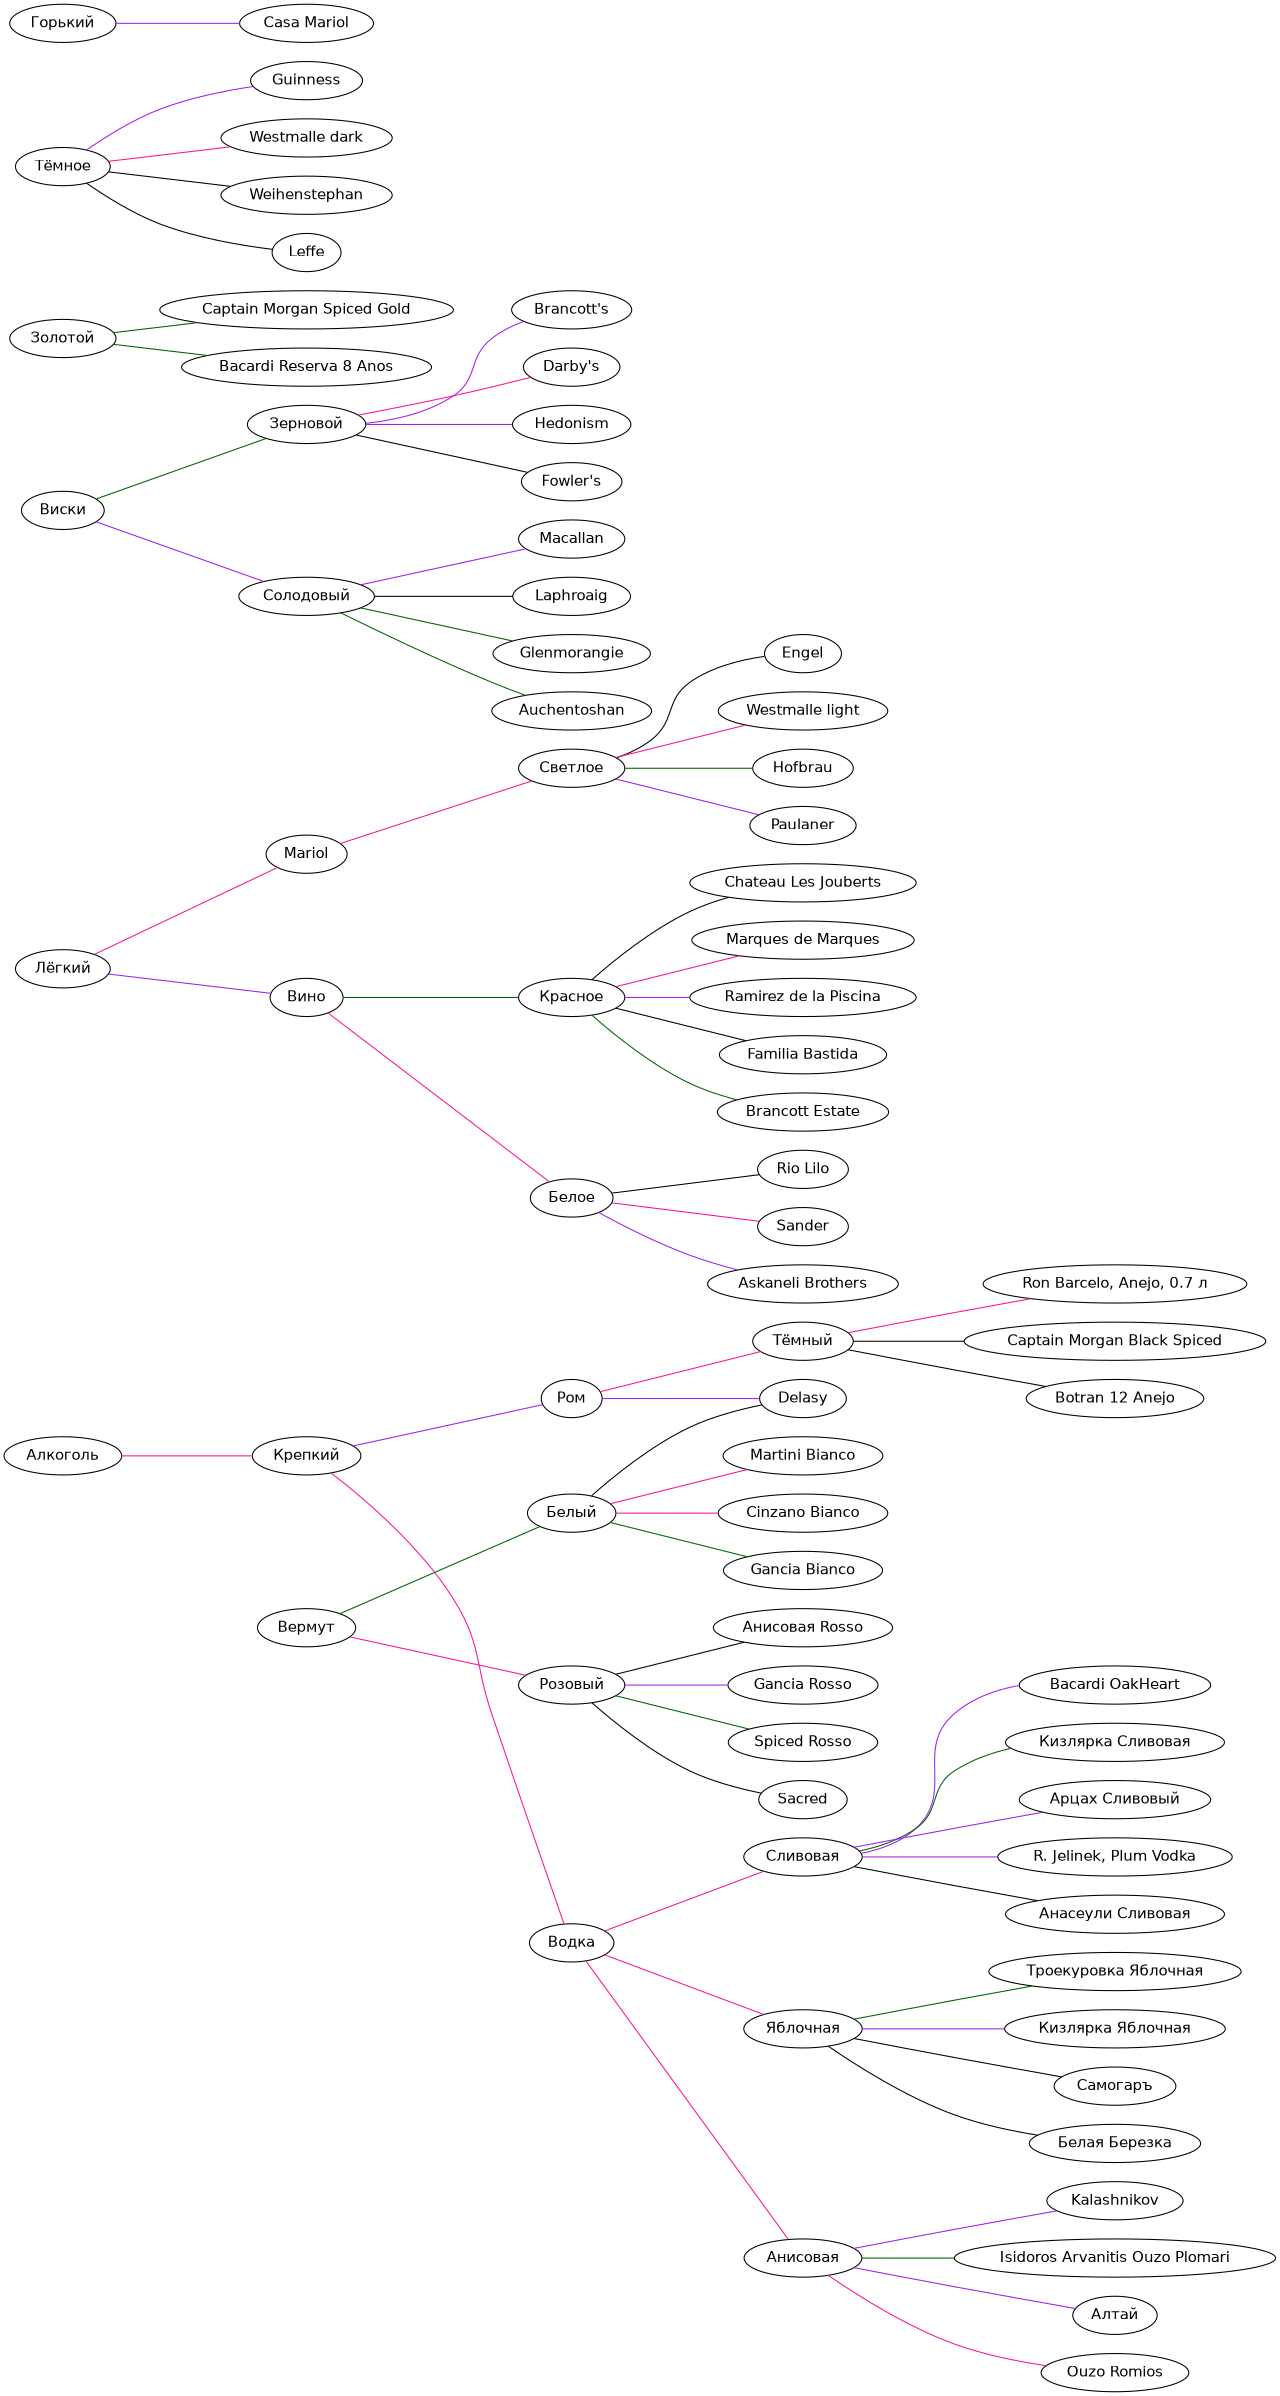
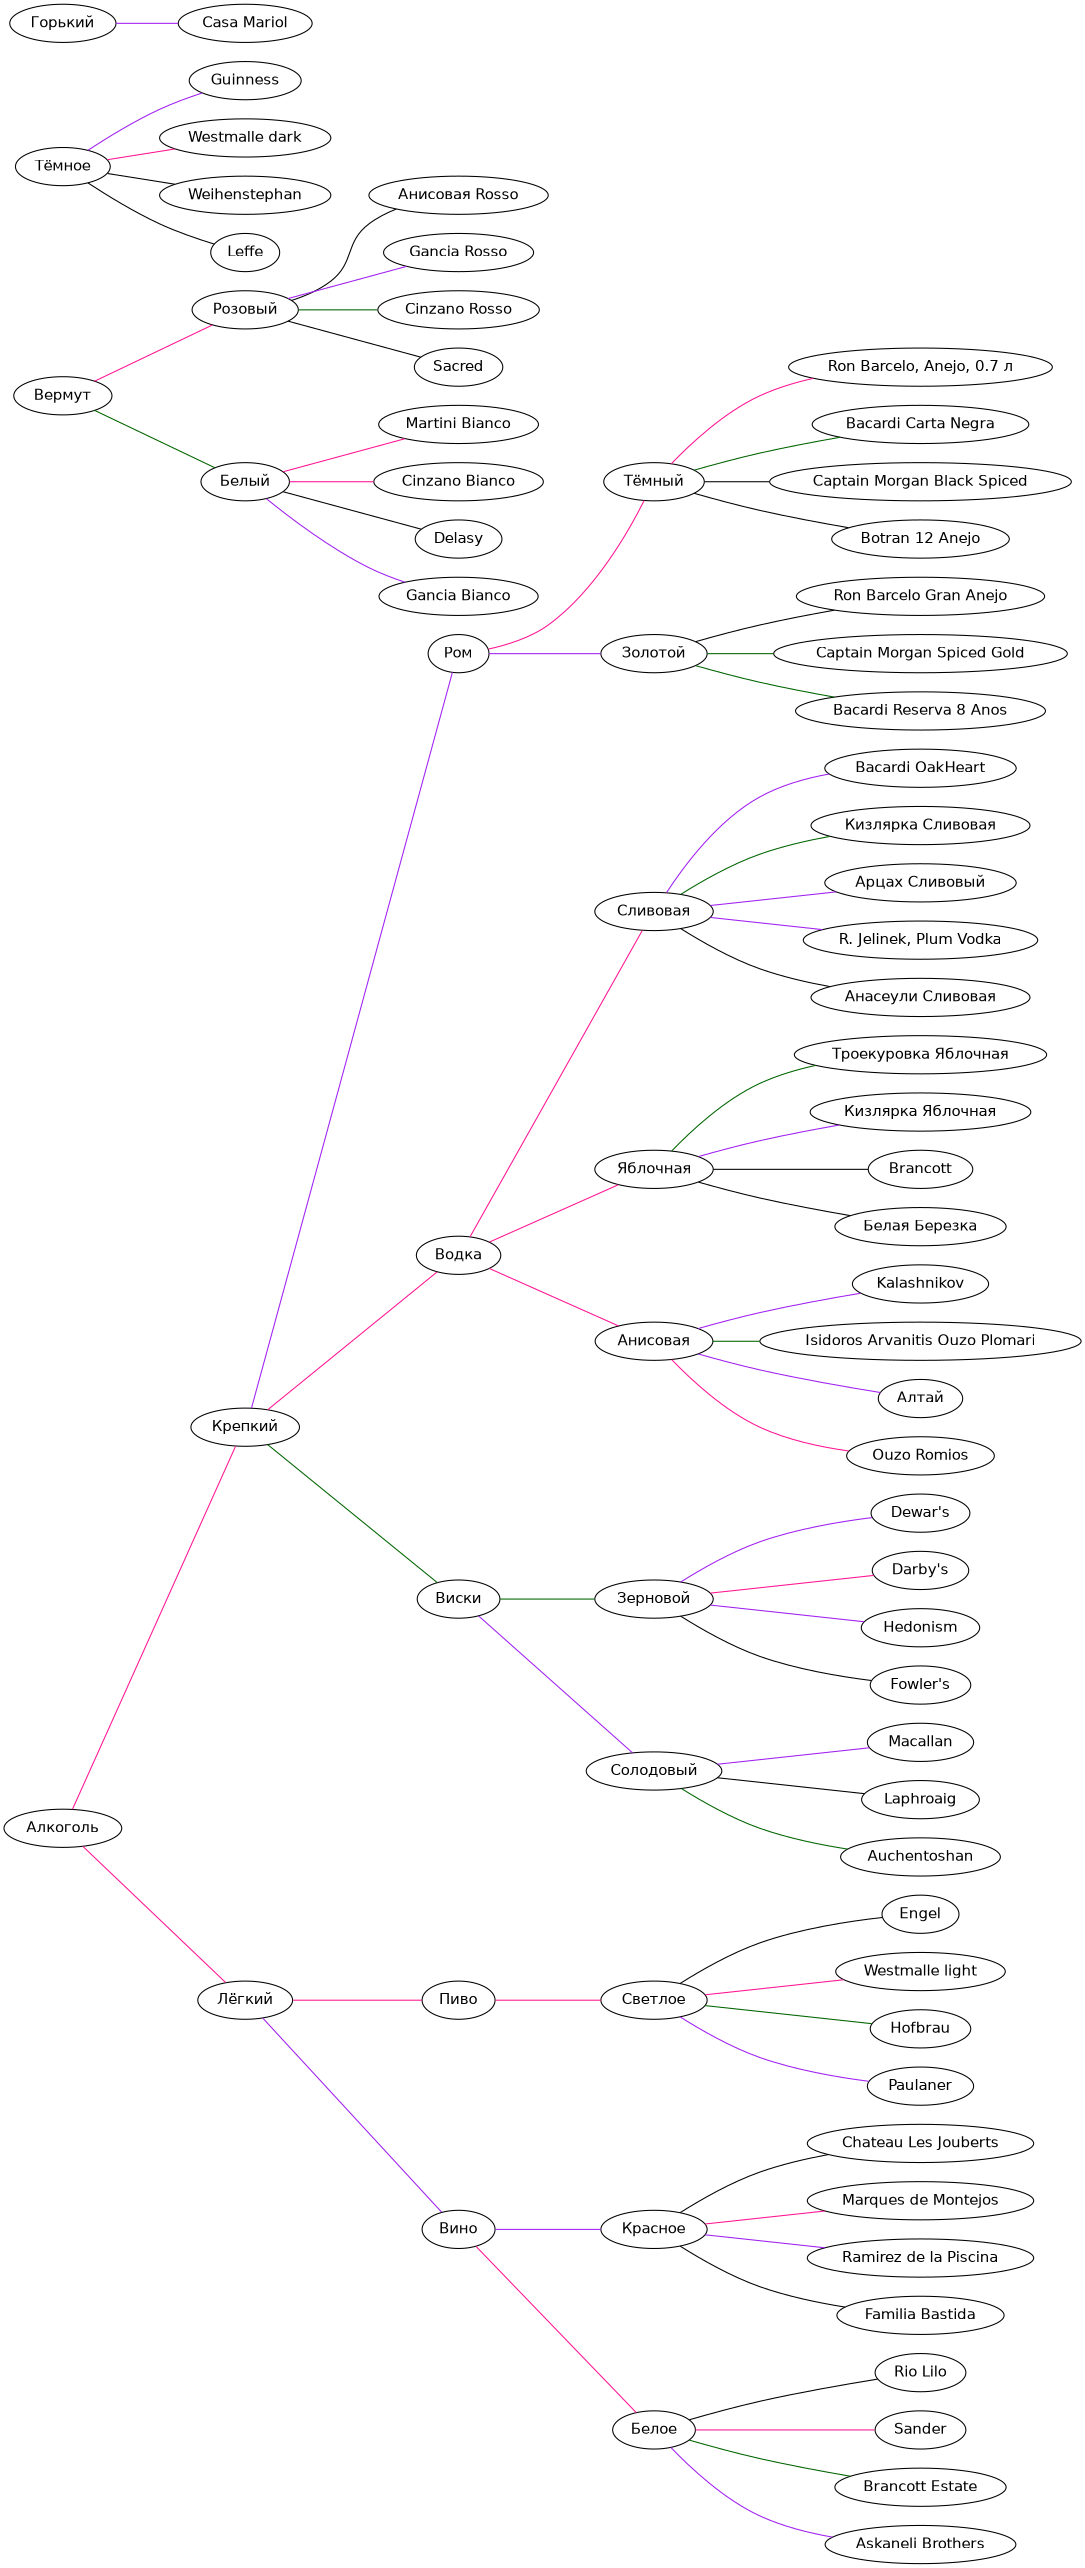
(572, 310) -> (921, 1513)
none -> (921, 424)
none -> (921, 596)
(572, 654) -> none
(307, 854) -> (459, 2000)
(803, 940) -> (921, 2201)
(431, 997) -> (548, 2229)
(659, 1066) -> (769, 2461)
(681, 1399) -> (545, 654)
none -> (352, 1514)
(679, 1540) -> (332, 547)
(803, 1742) -> (459, 310)
none -> (154, 1914)
(1115, 2086) -> (921, 1169)
